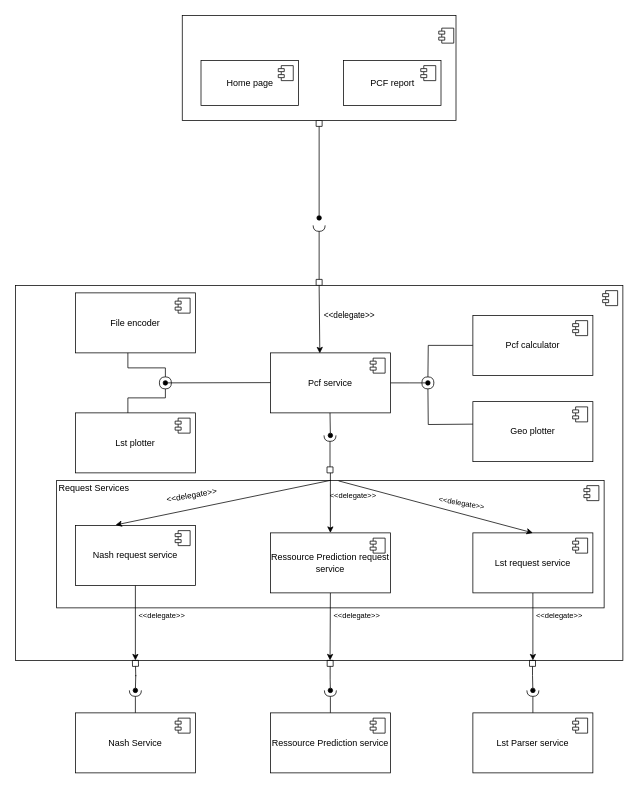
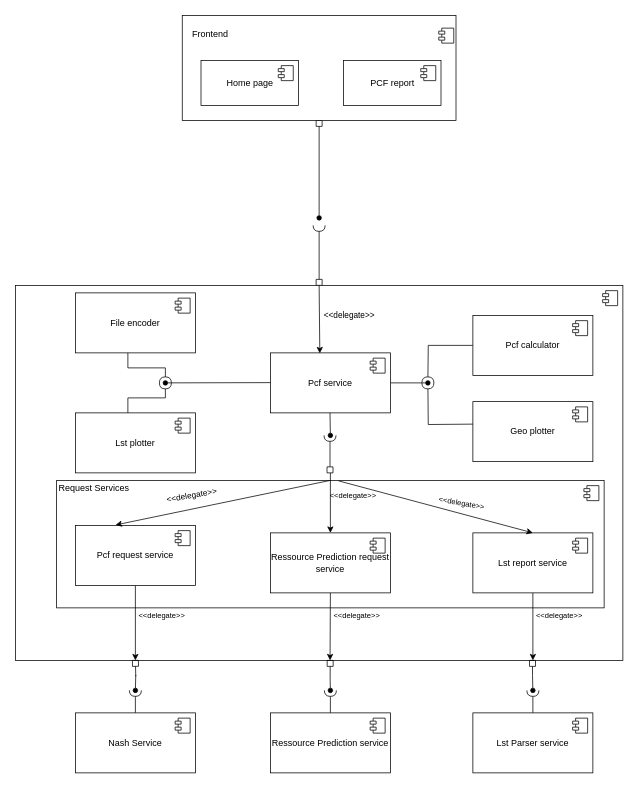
none -> (210, 34)
(135, 555) -> (135, 555)
(533, 563) -> (533, 563)
